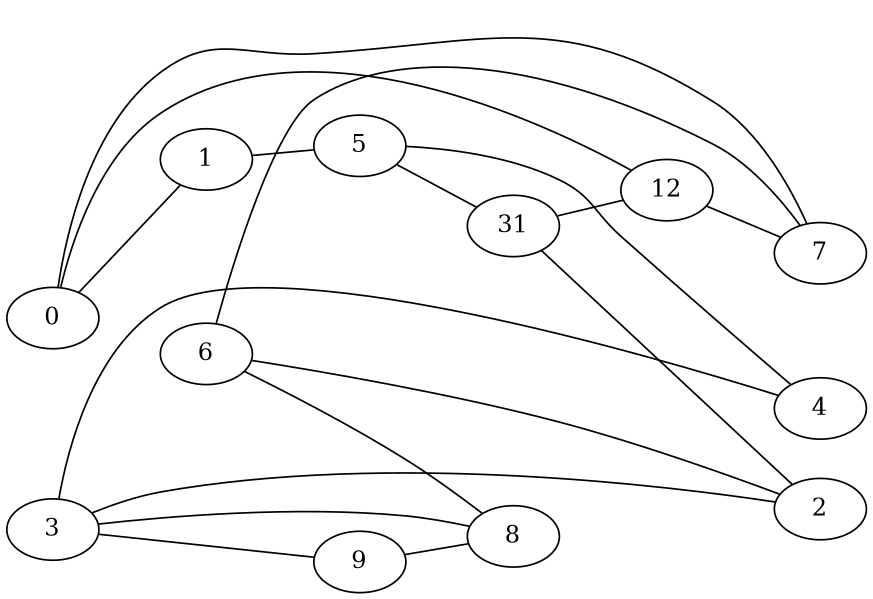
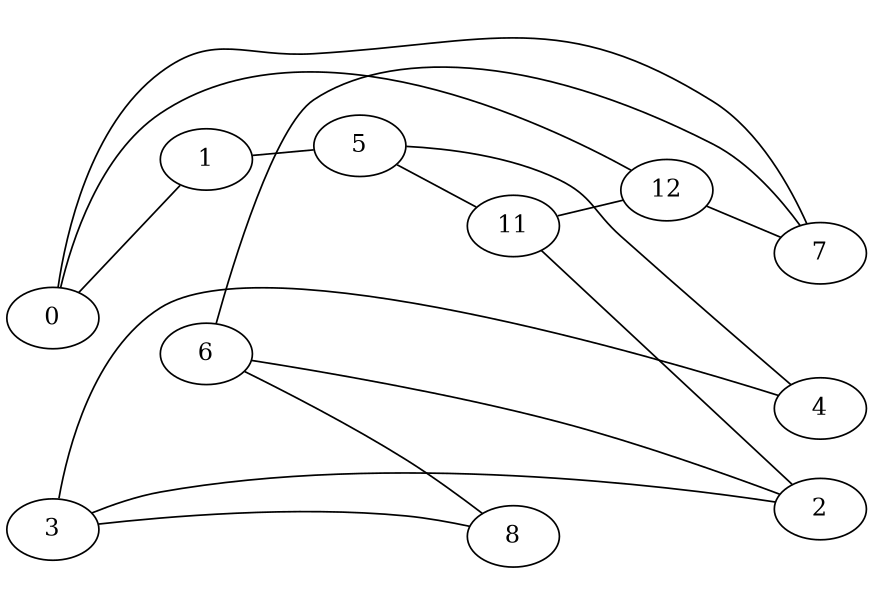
(513, 226) -> (513, 226)
(360, 562) -> none
